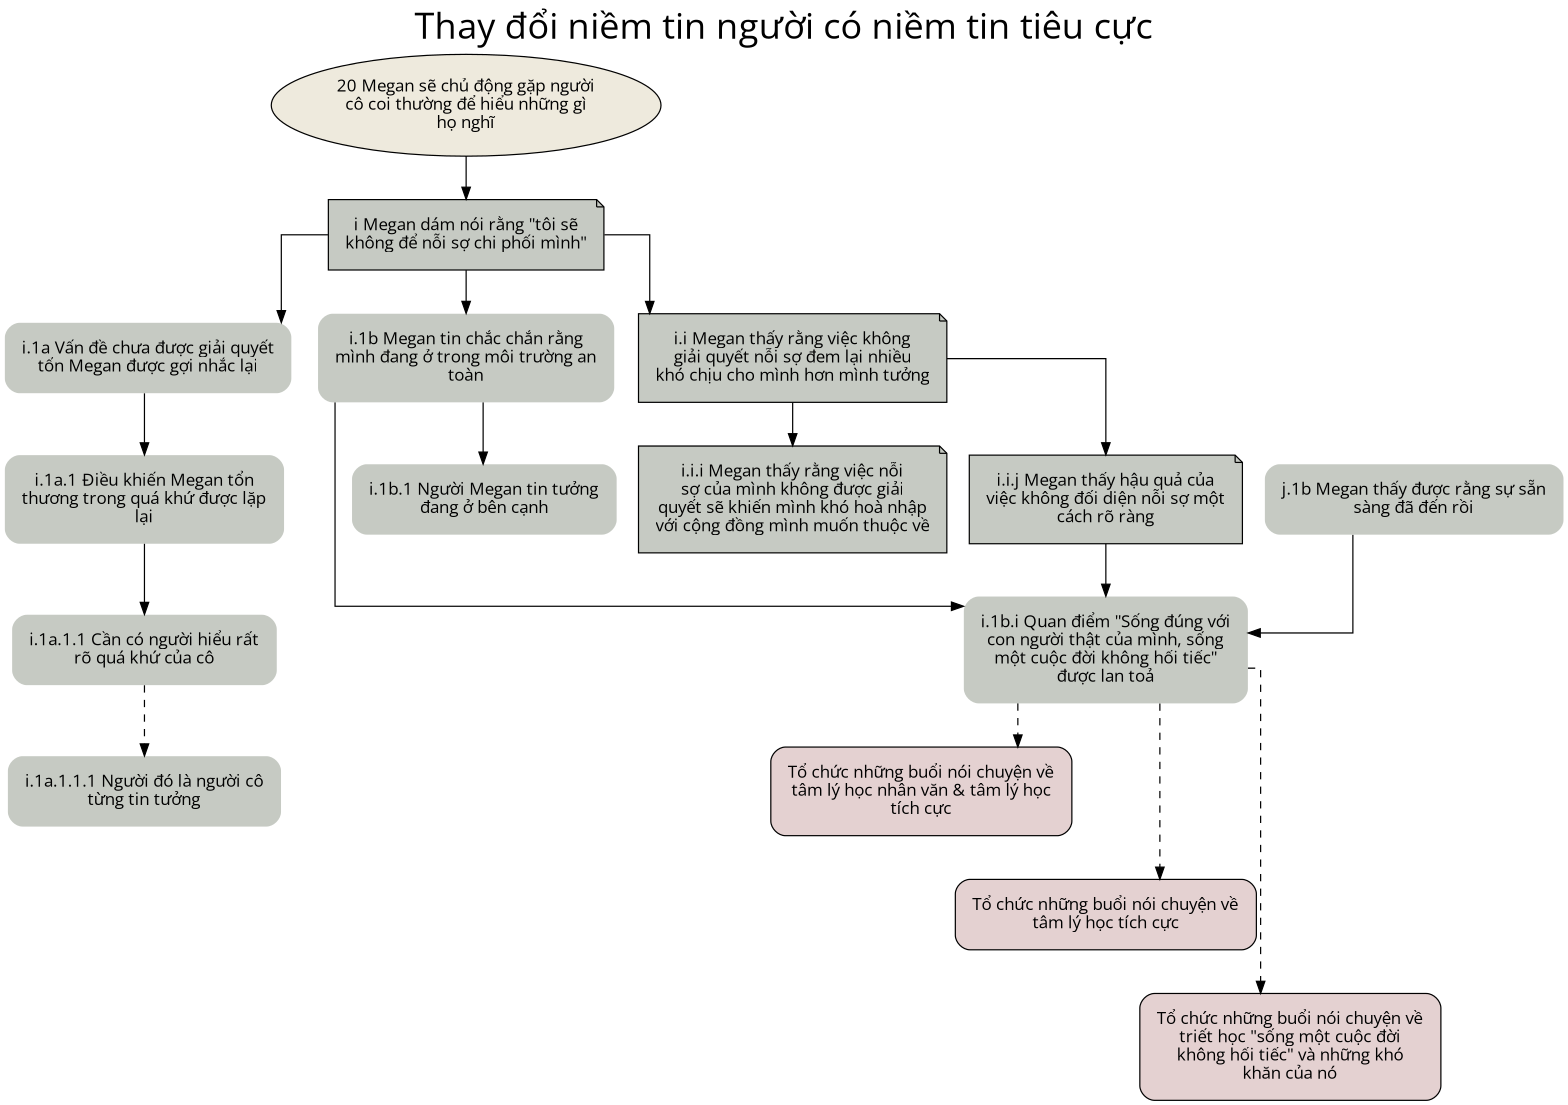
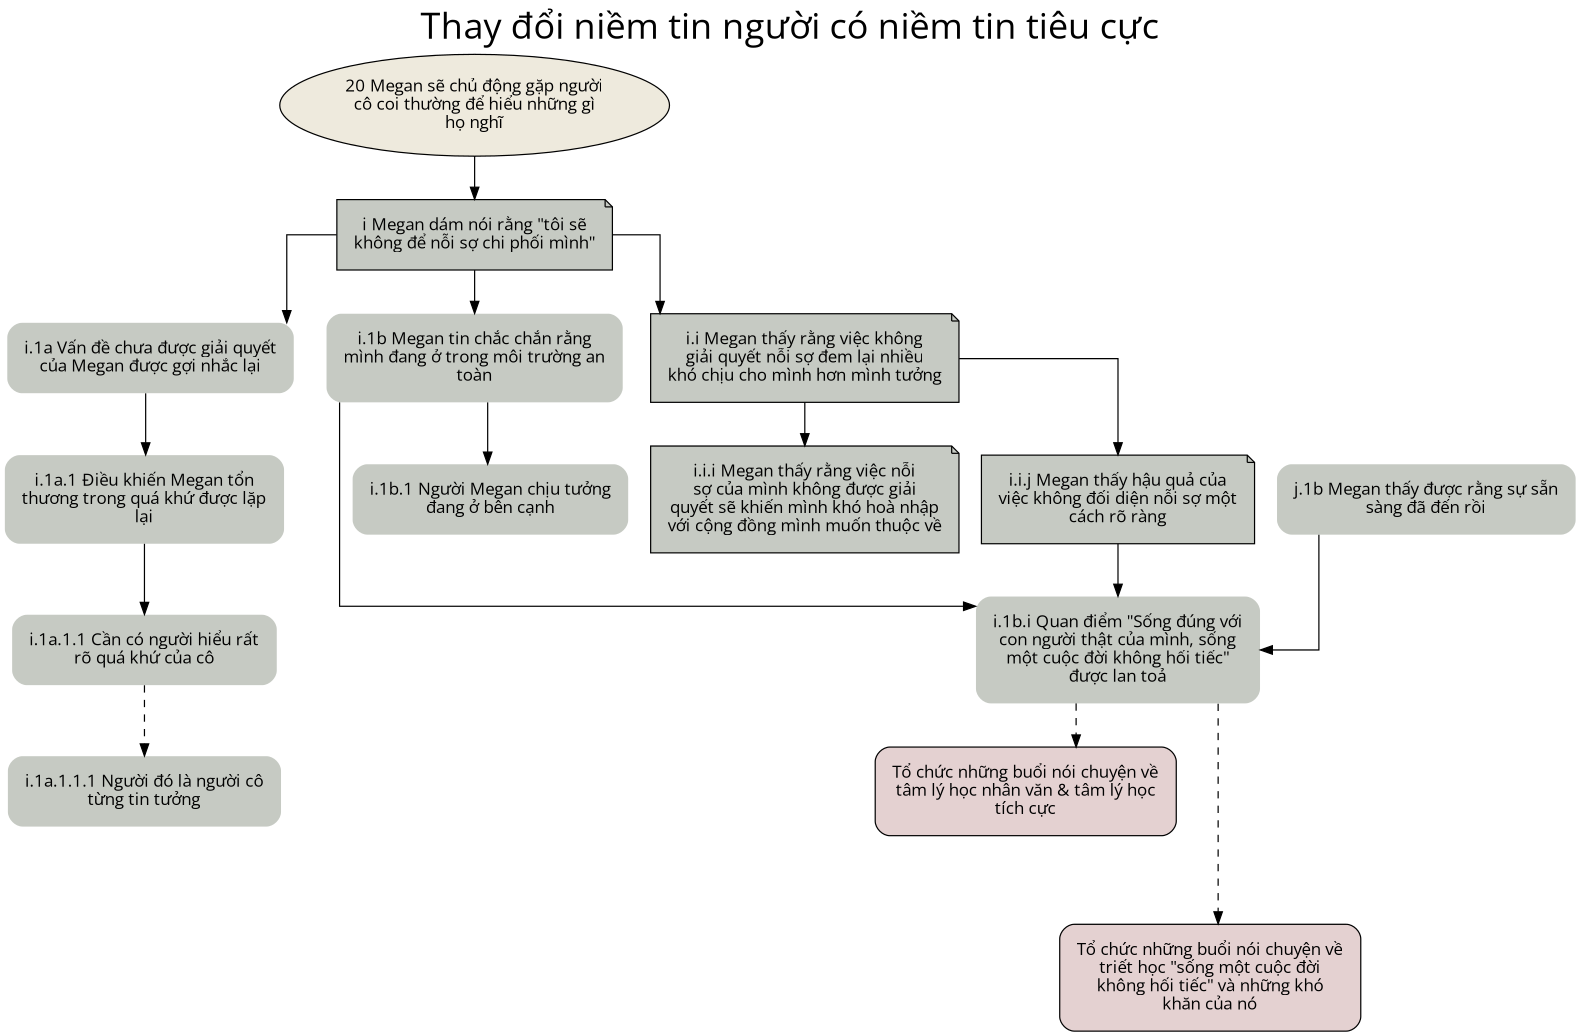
(148, 358) -> (151, 358)
(484, 499) -> (490, 499)
(1106, 915) -> none
